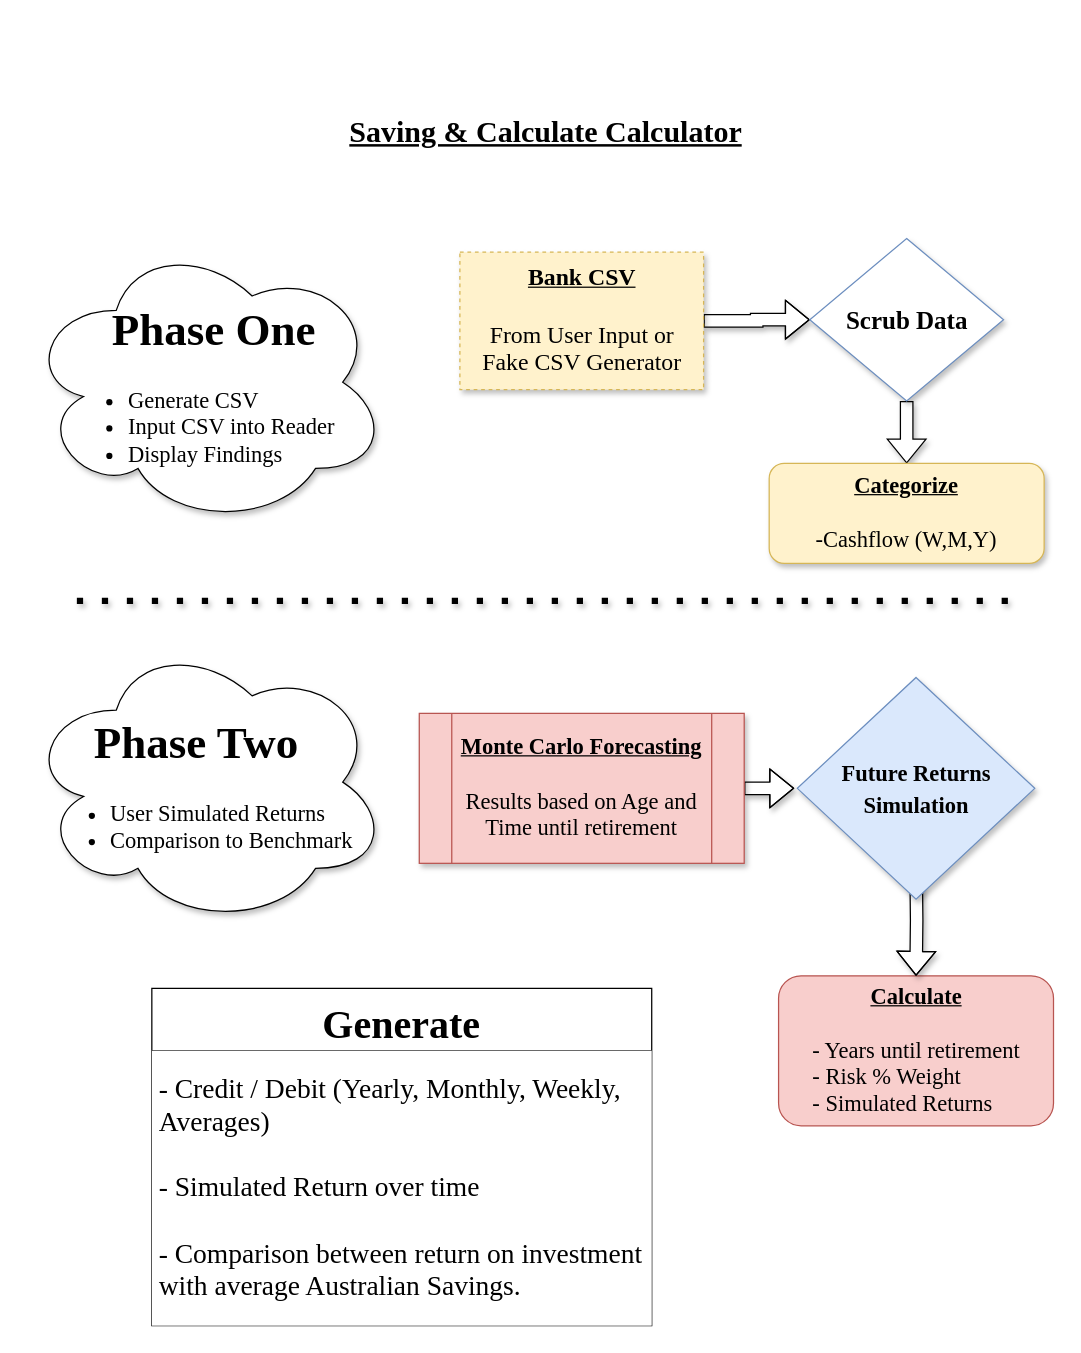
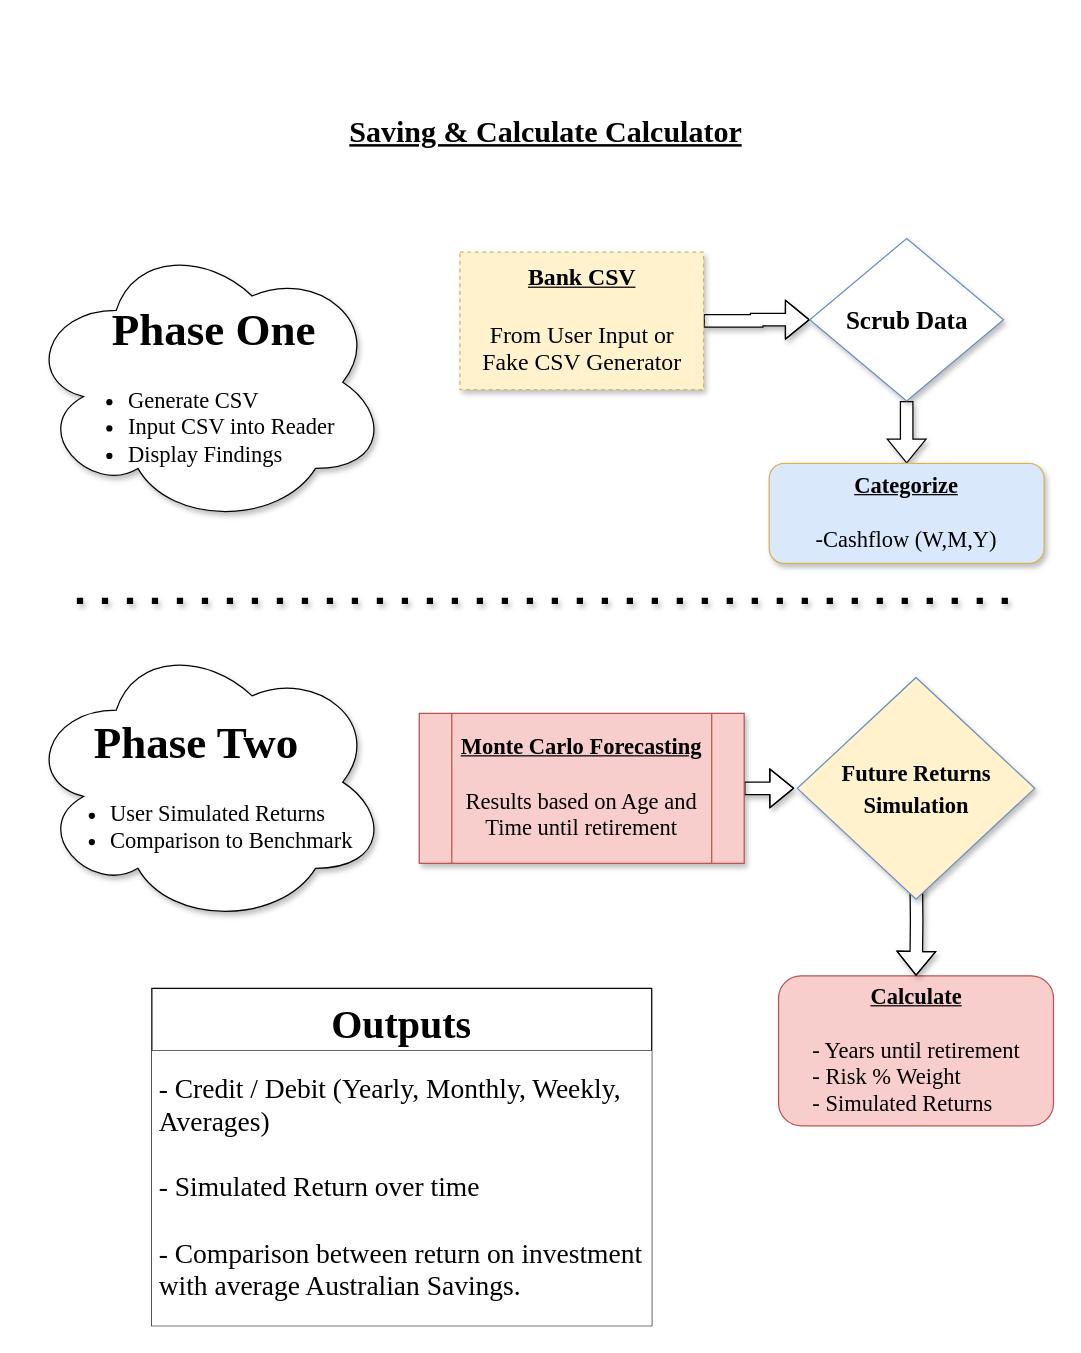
(907, 513) -> (907, 513)
(916, 788) -> (916, 788)
(401, 1024) -> (401, 1024)
